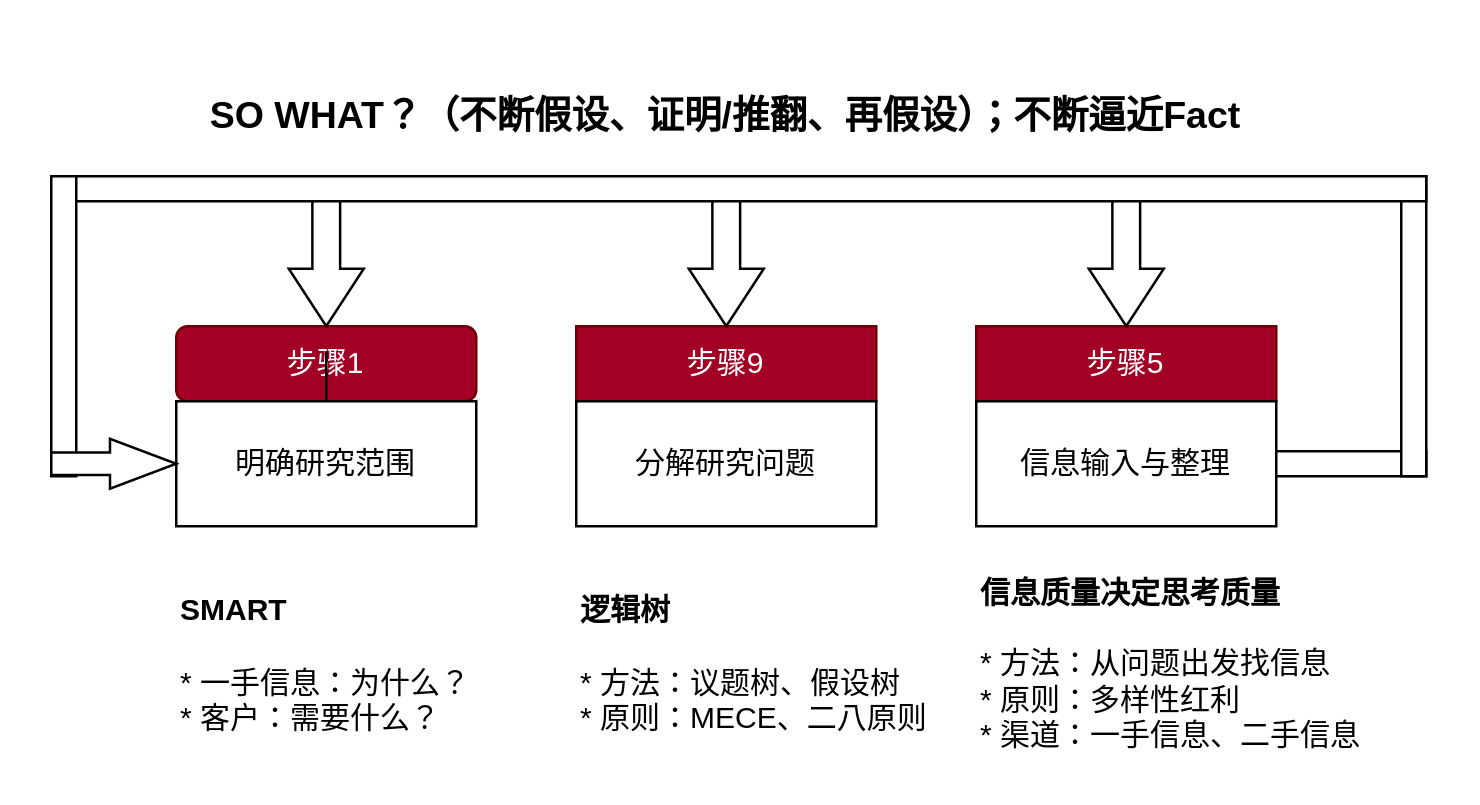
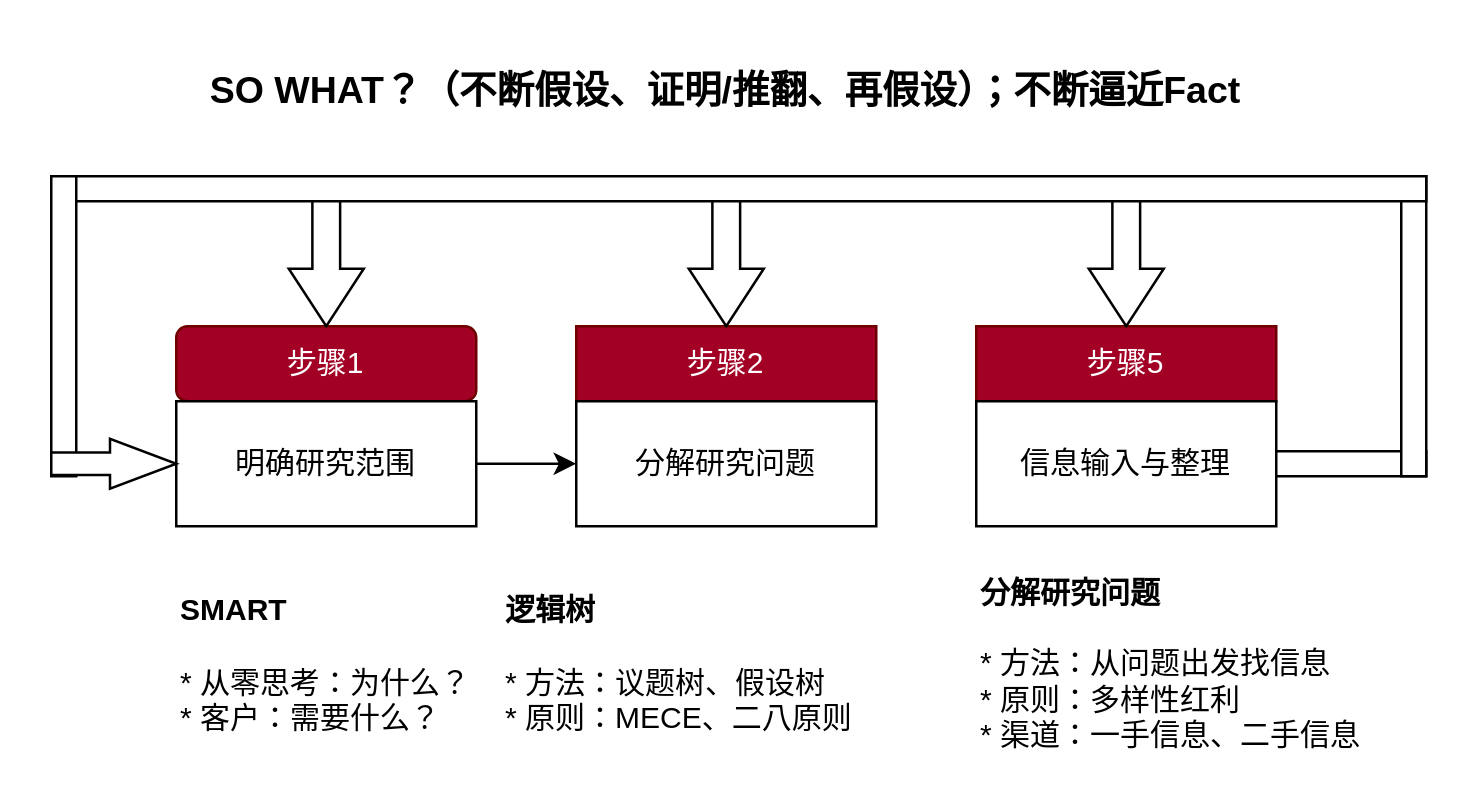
(726, 114) -> (726, 89)
(326, 351) -> (518, 464)
(726, 364) -> (726, 364)
(329, 664) -> (329, 664)
(764, 664) -> (689, 664)
(1174, 664) -> (1174, 664)
